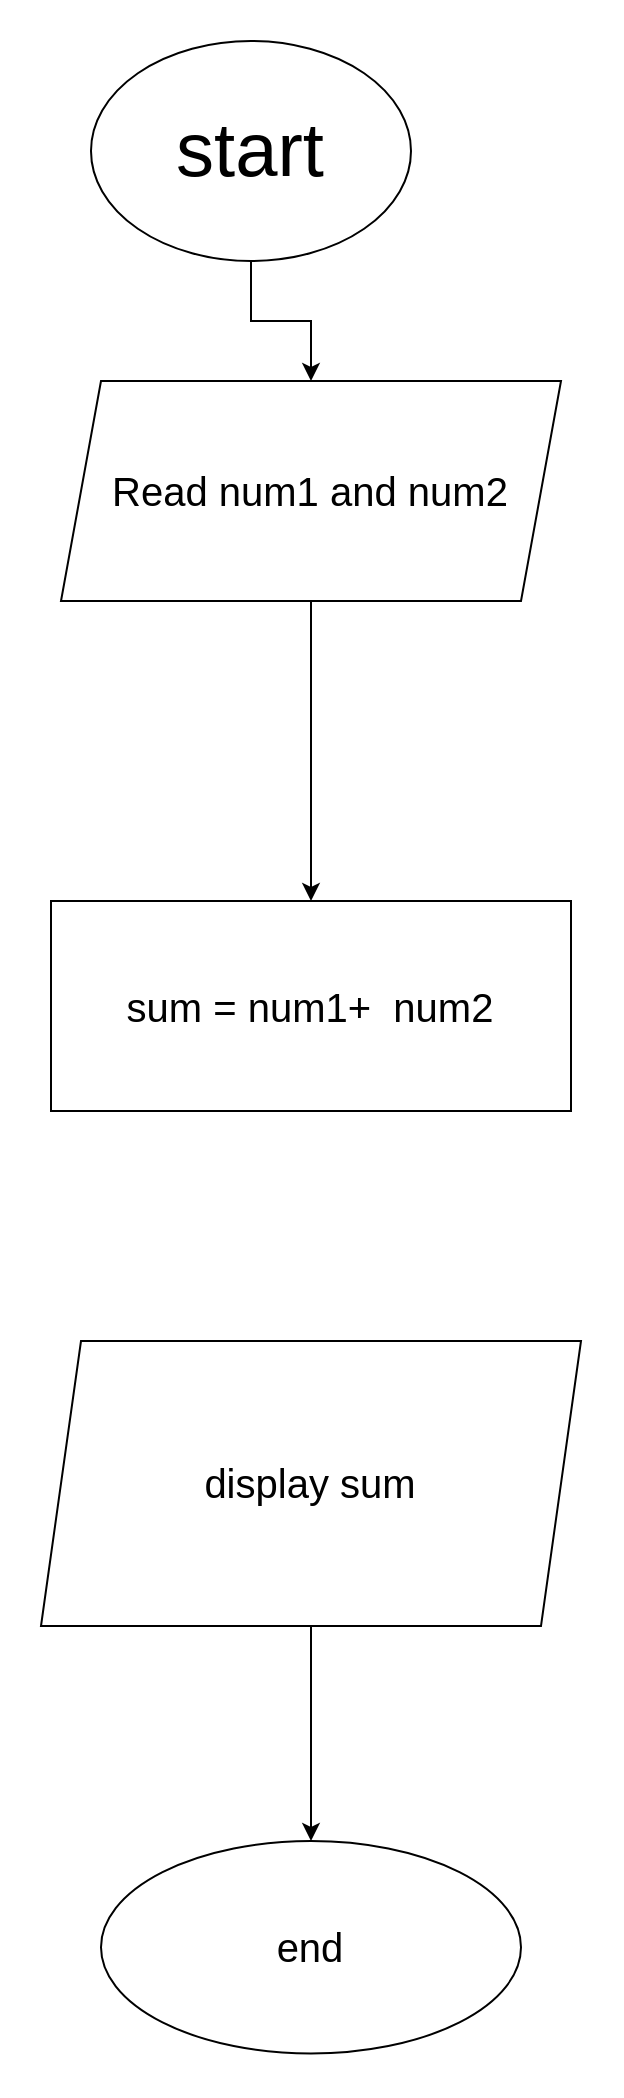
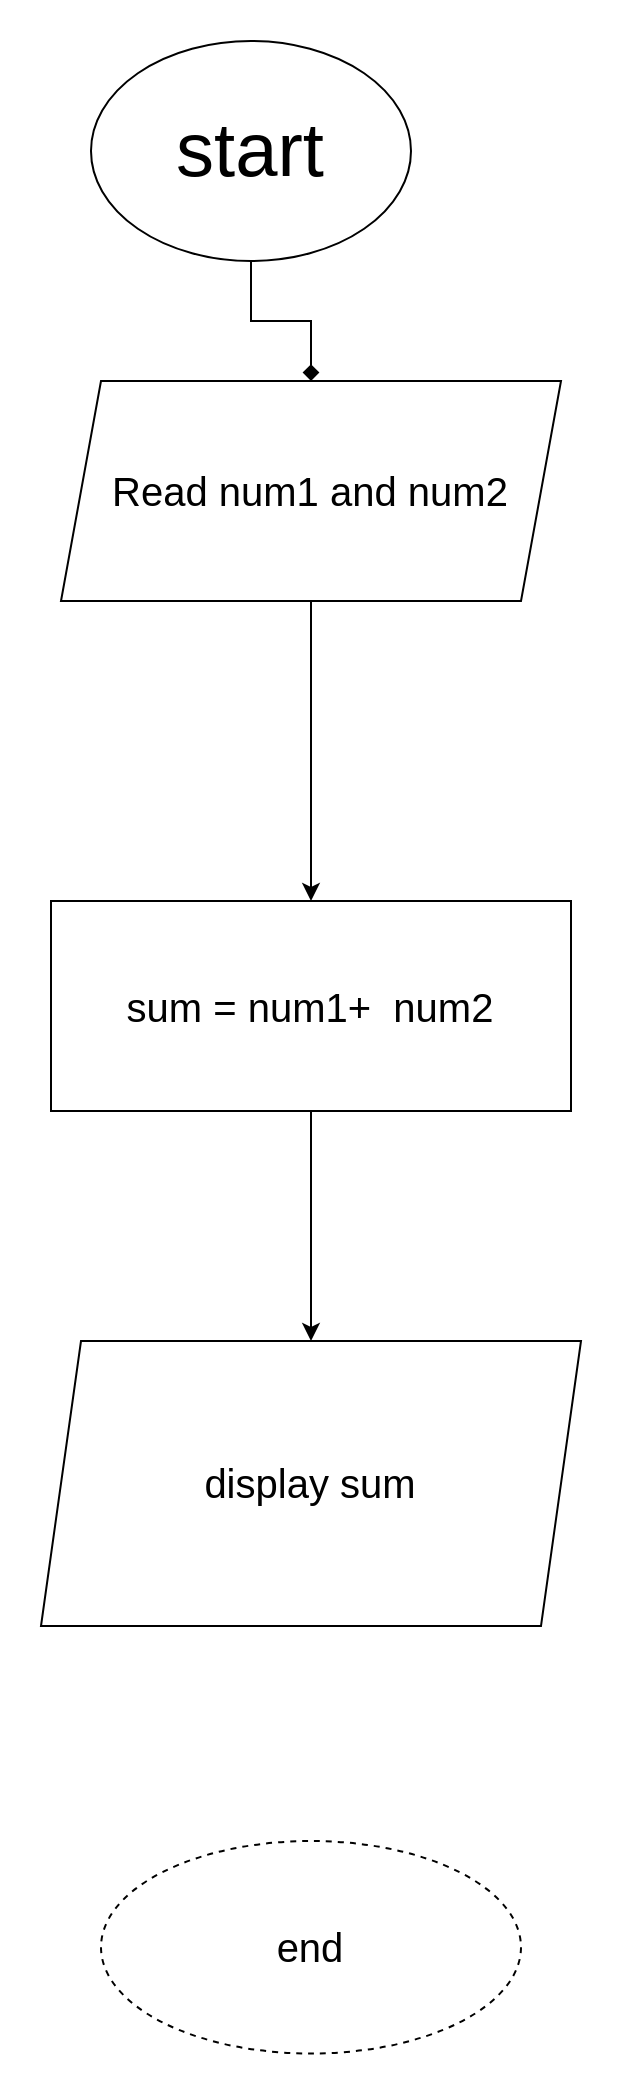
(311, 366) -> (311, 365)
none -> (311, 1219)
(311, 1727) -> none
(311, 1947) -> (311, 1947)
